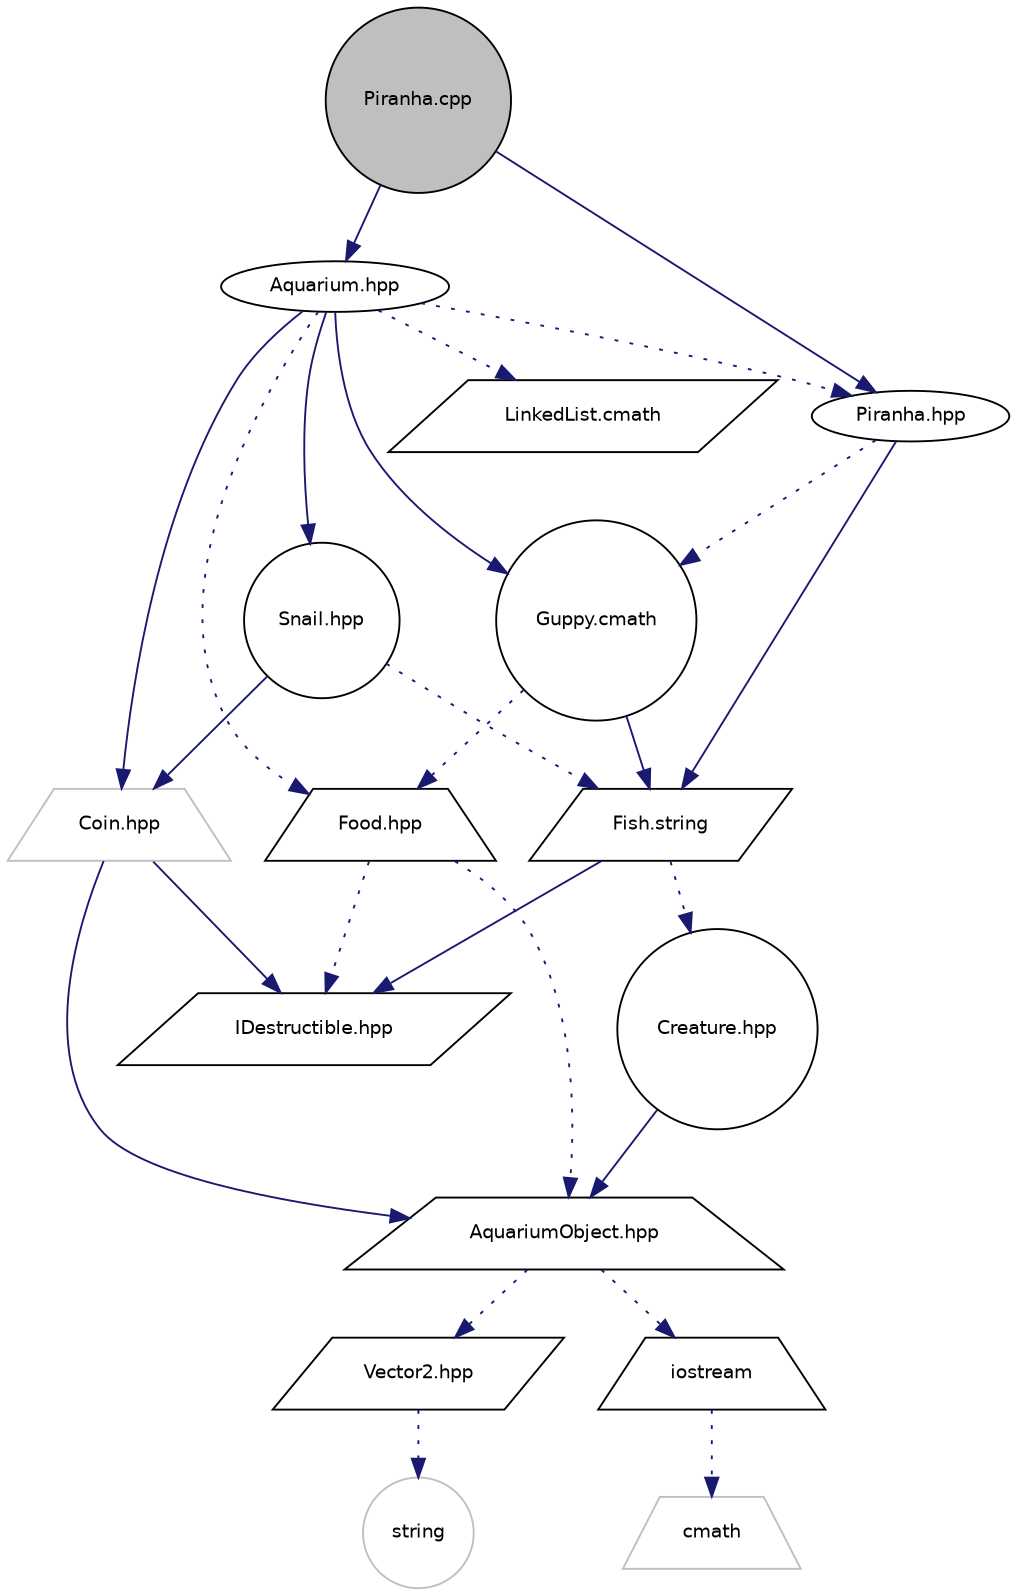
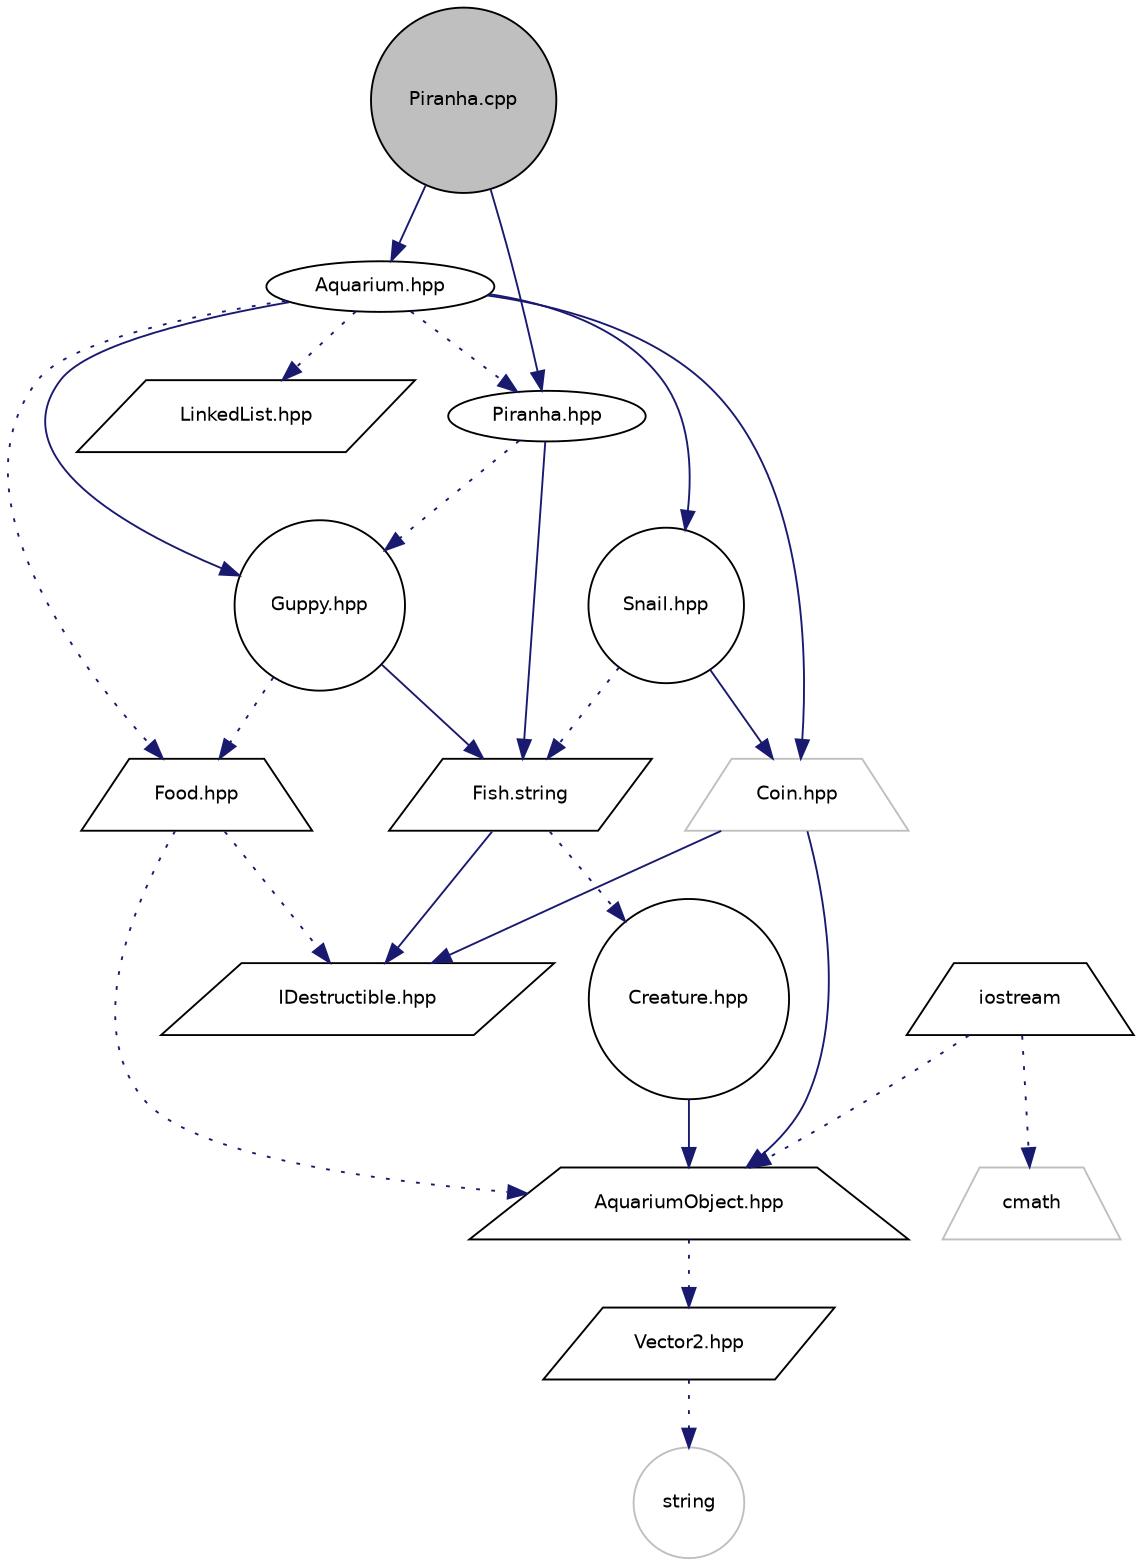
(583, 416) -> (246, 416)
(596, 620) -> (320, 605)
(631, 1297) -> (870, 1099)
